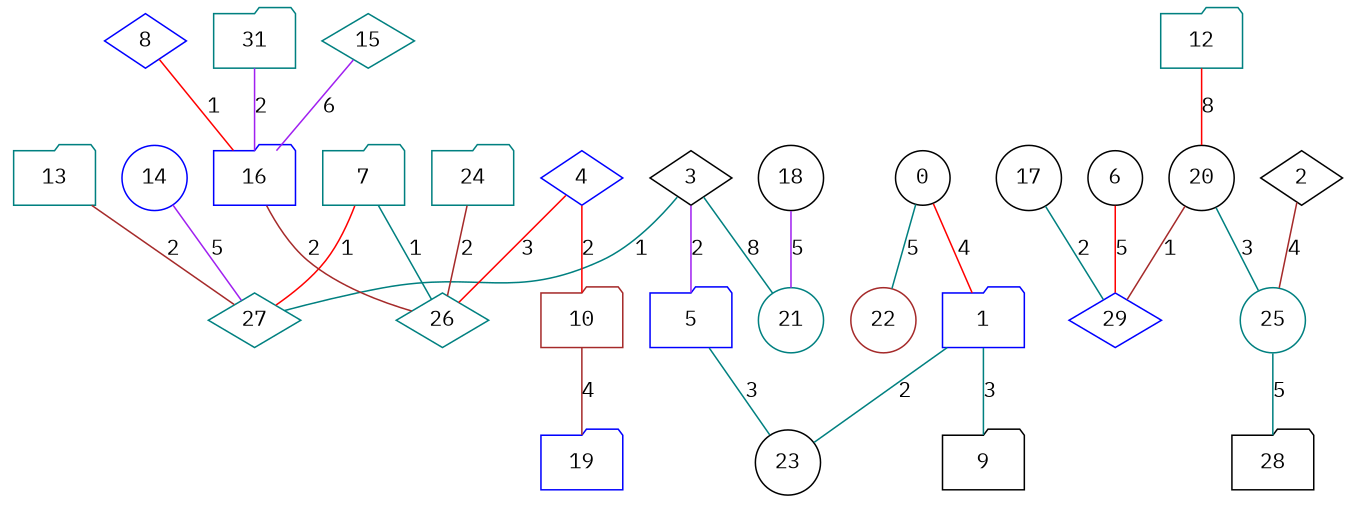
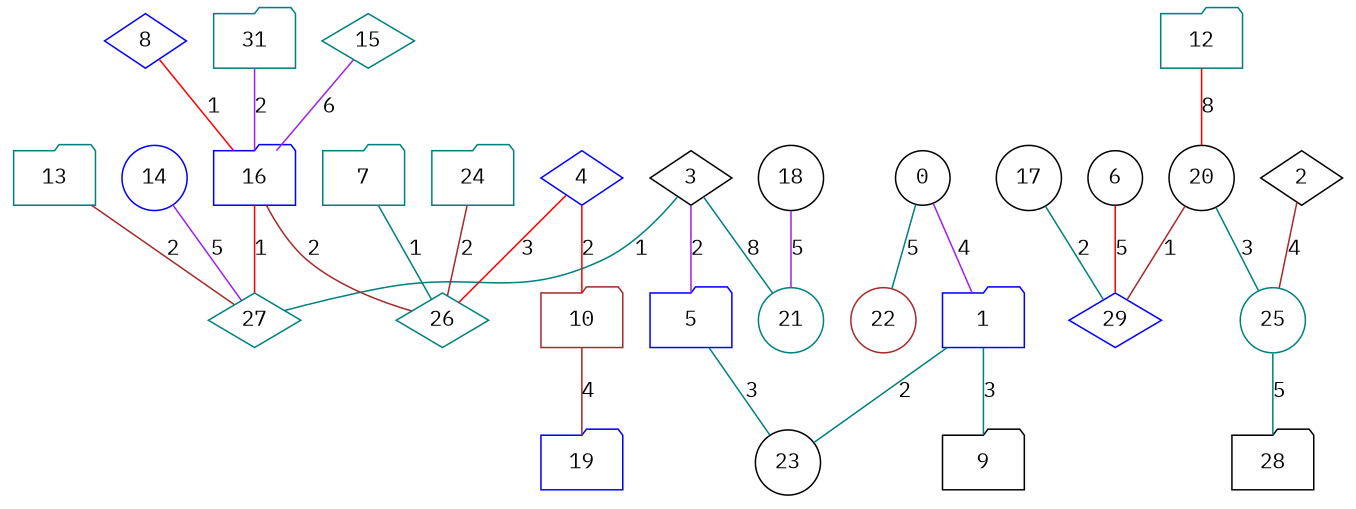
(953, 248) -> (953, 248)
(326, 260) -> (255, 249)
